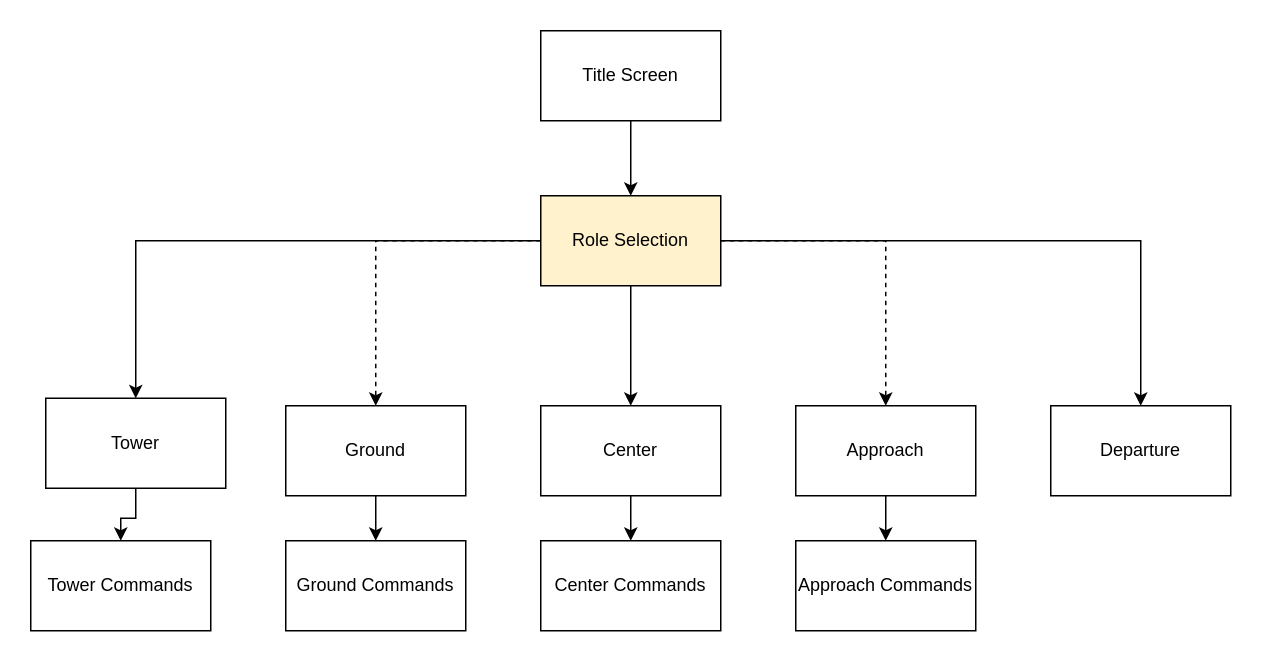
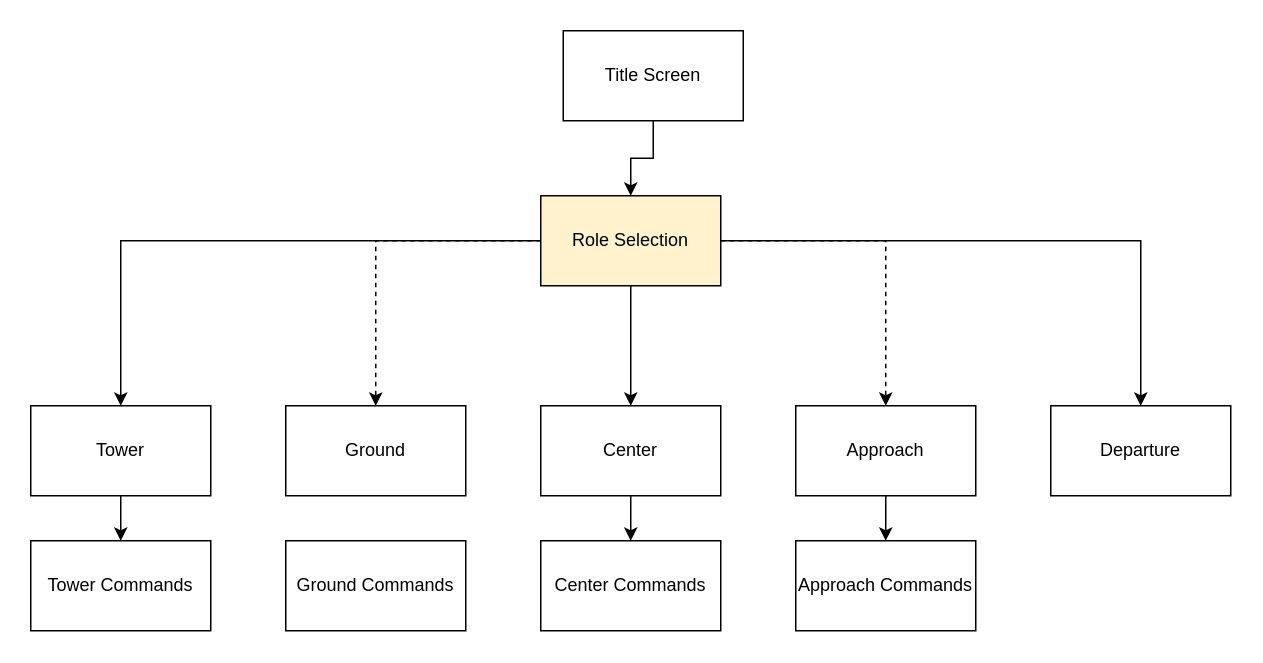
(631, 76) -> (653, 76)
(136, 443) -> (121, 451)
(376, 524) -> none
